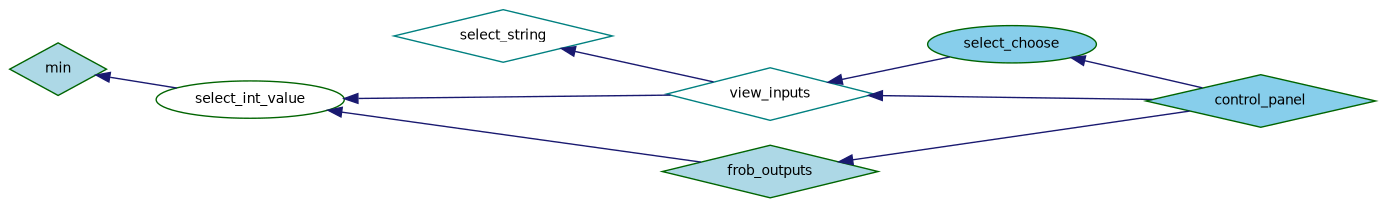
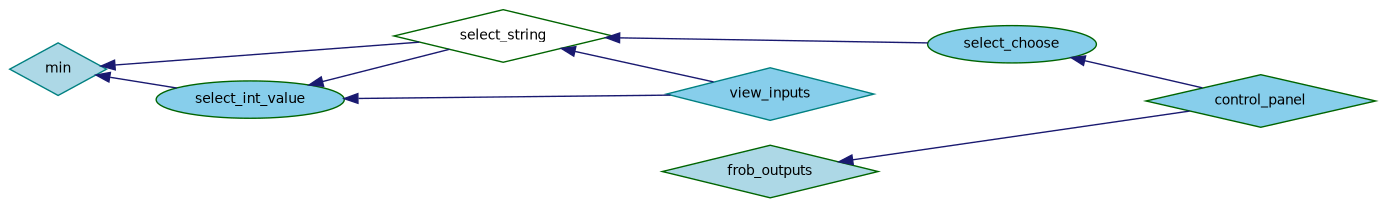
(503, 36) -> (503, 36)
none -> (267, 54)
(896, 68) -> (774, 40)
(58, 69) -> (58, 69)
(770, 94) -> (770, 94)
(1018, 98) -> none
(250, 100) -> (250, 100)
(521, 137) -> (386, 65)
